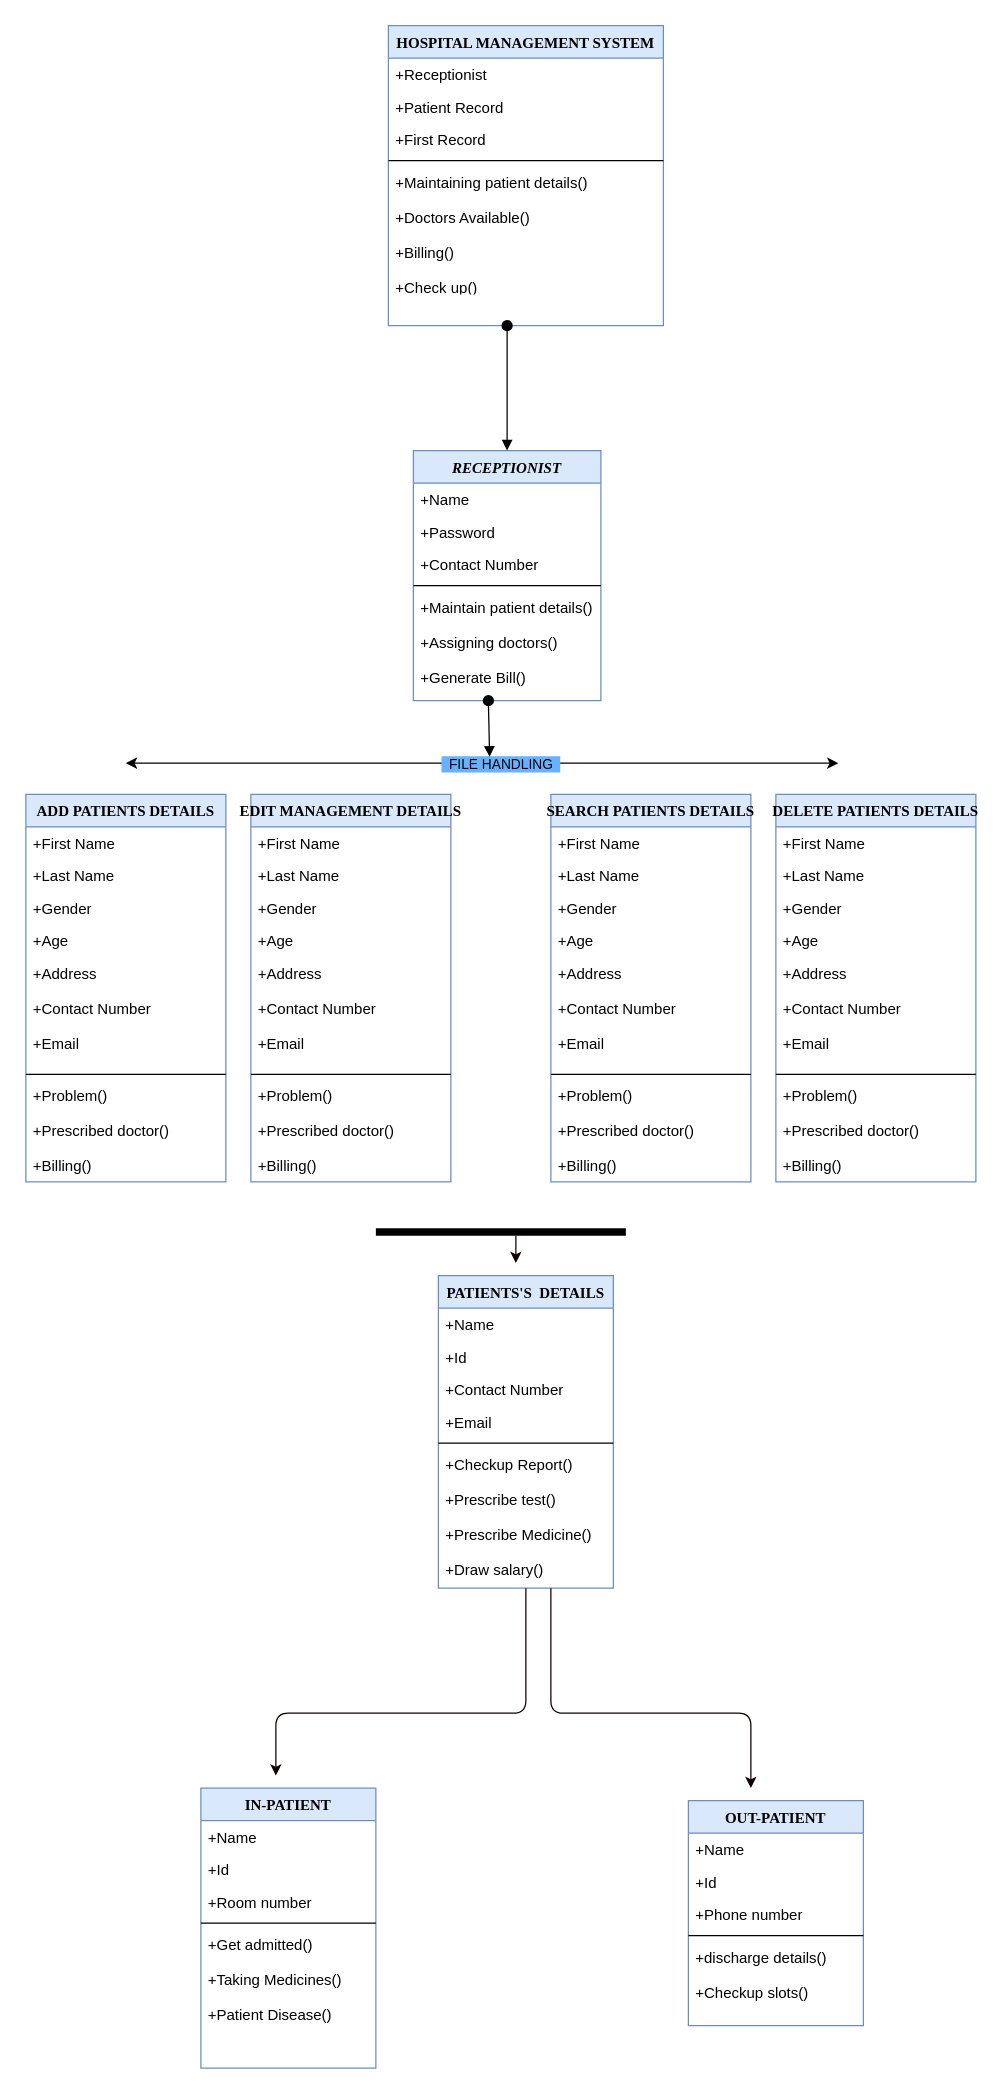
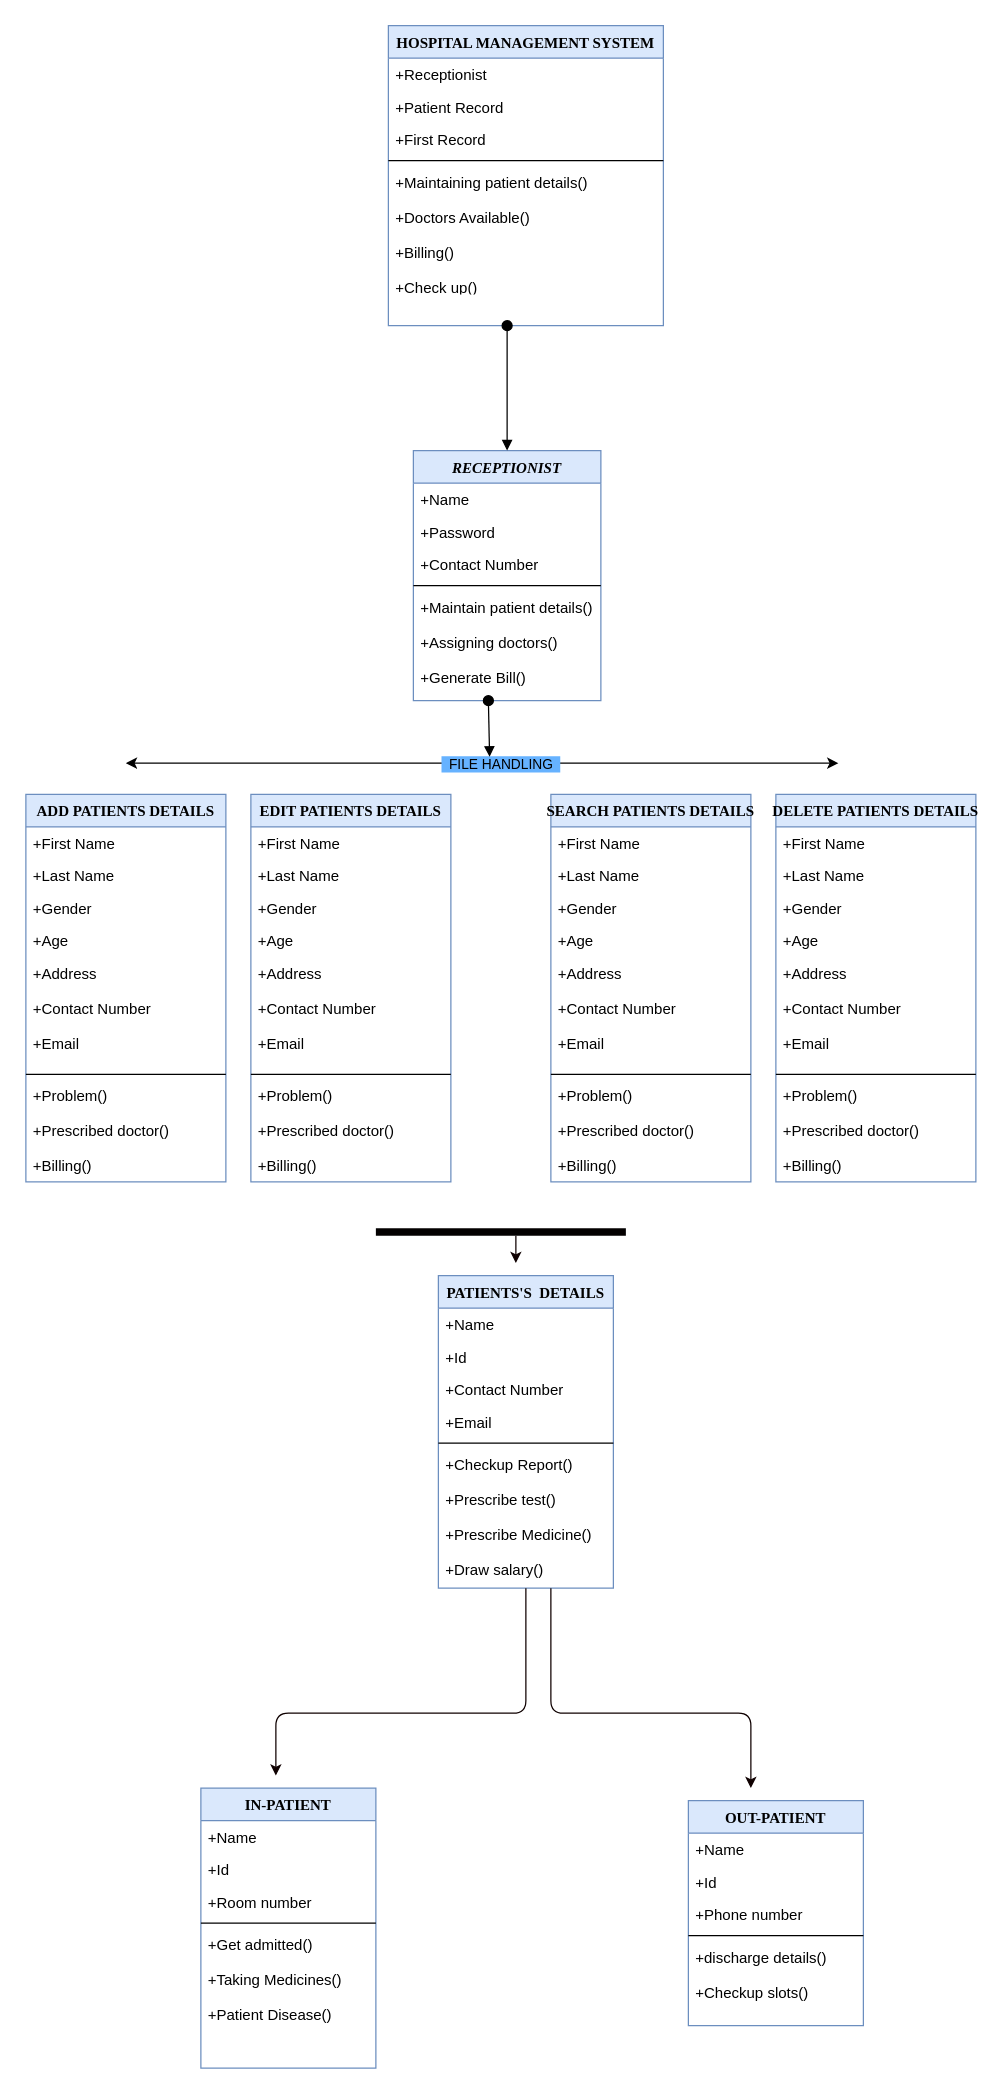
(350, 811) -> (350, 811)
